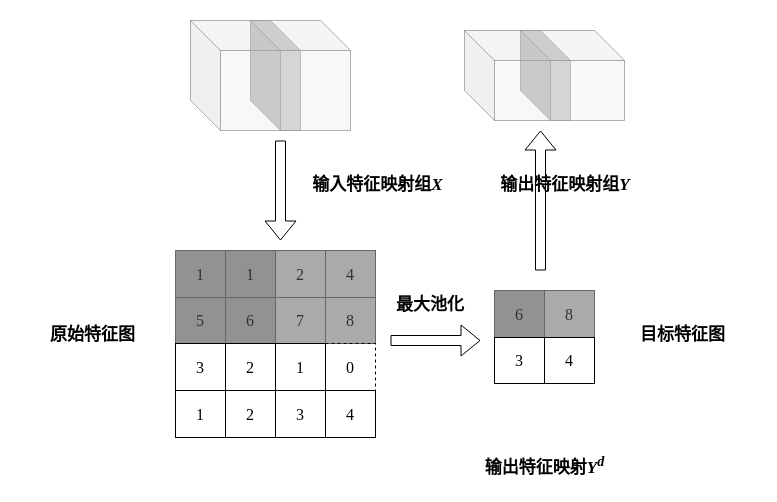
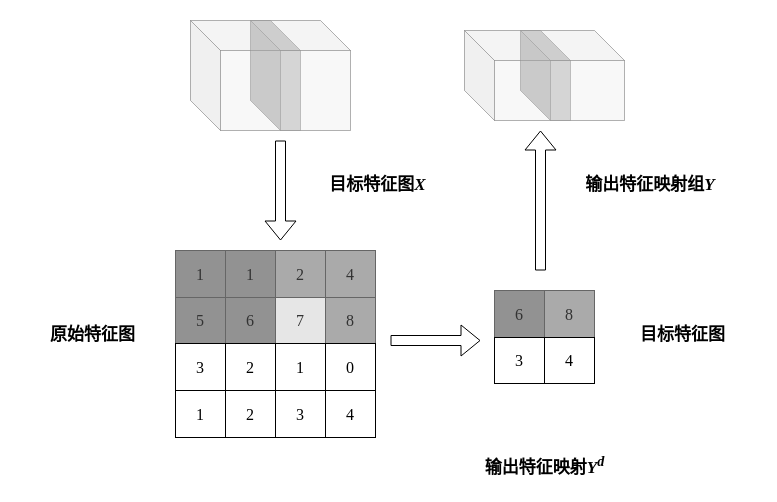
(378, 186) -> (378, 186)
(566, 186) -> (651, 186)
(431, 306) -> none
(301, 321) -> (301, 321)
(351, 367) -> (351, 367)
